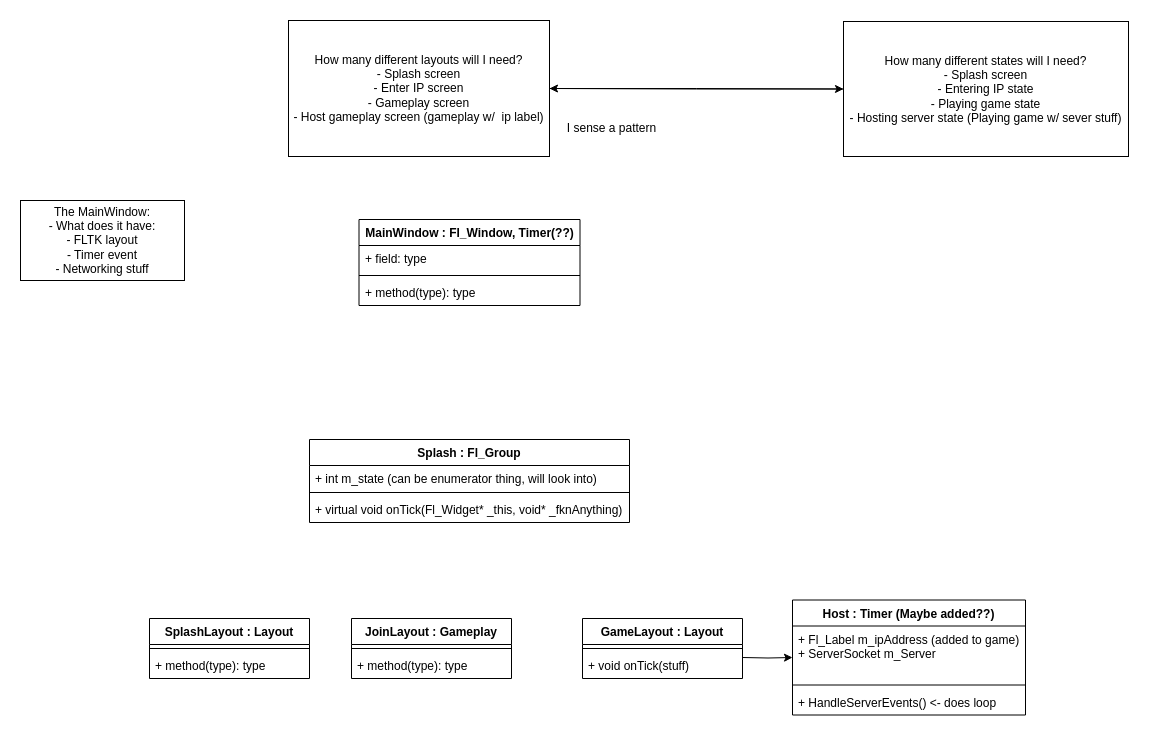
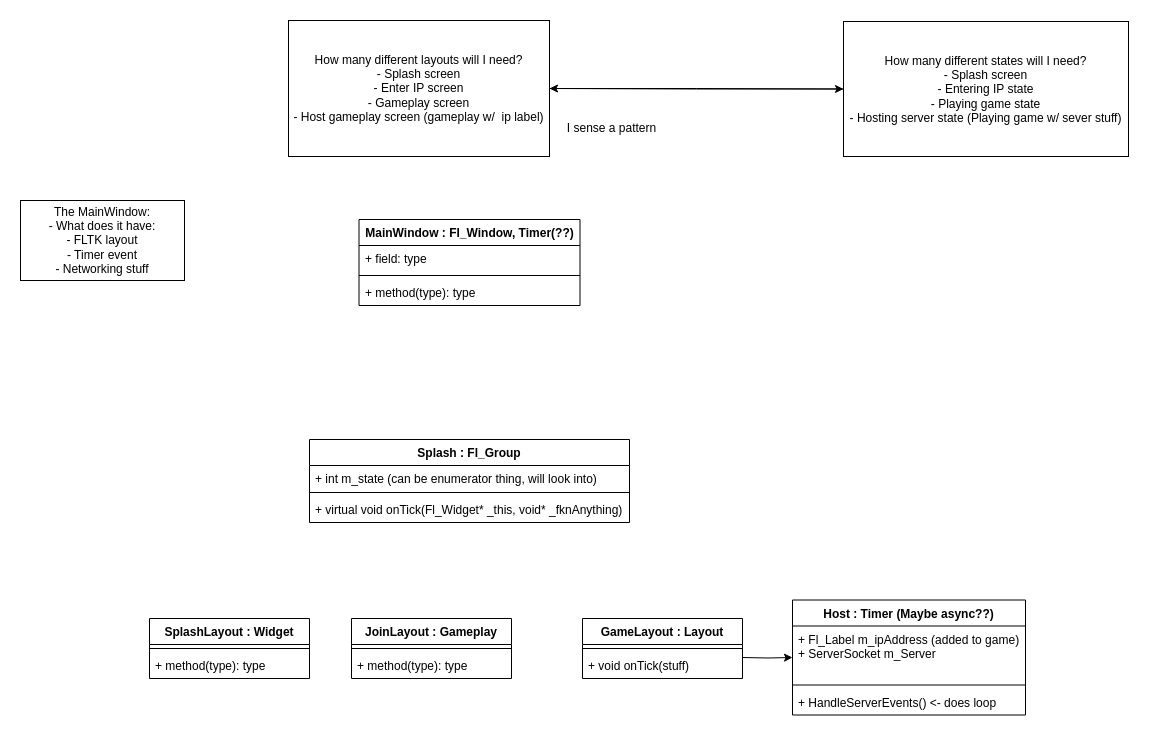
(909, 615) -> (909, 615)
(230, 633) -> (230, 633)
